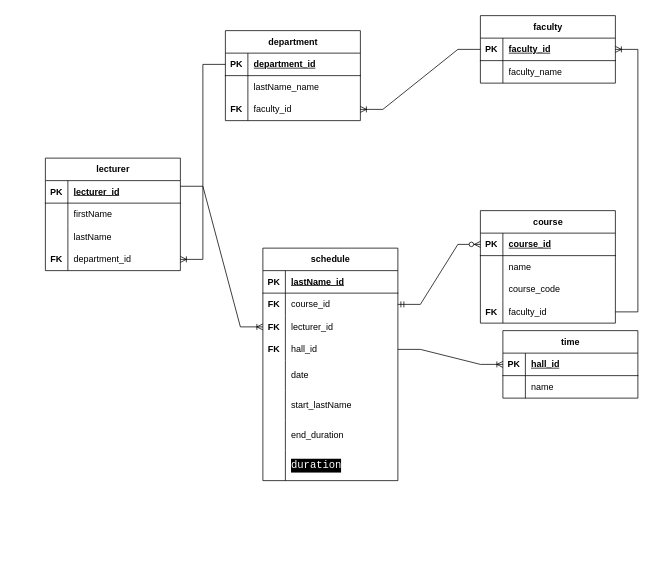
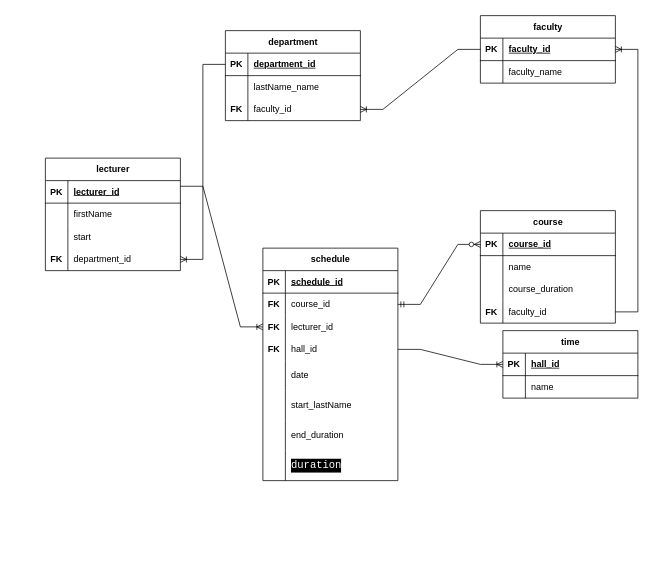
(93, 237) -> (86, 237)
(317, 282) -> (317, 282)
(537, 289) -> (546, 289)
